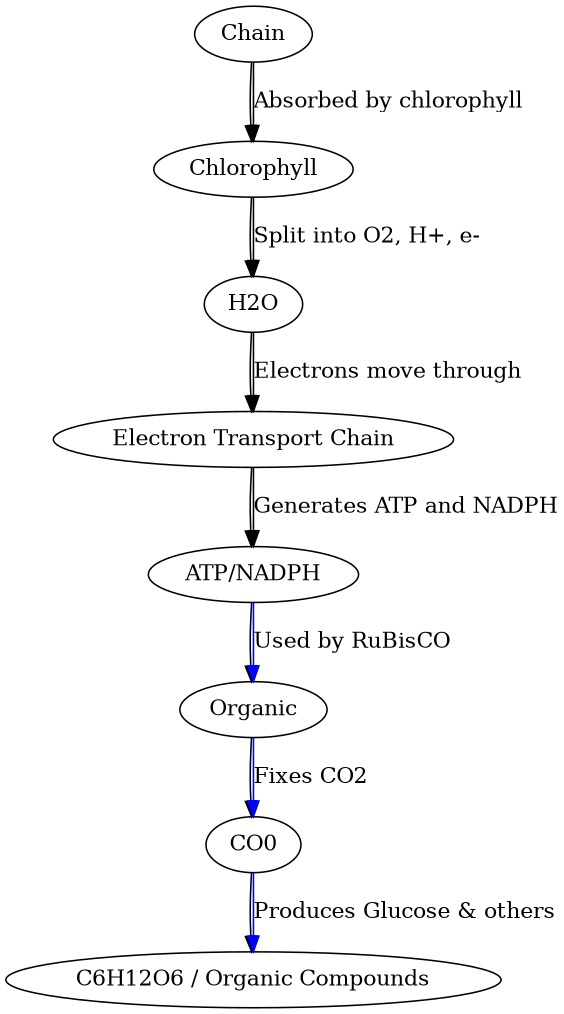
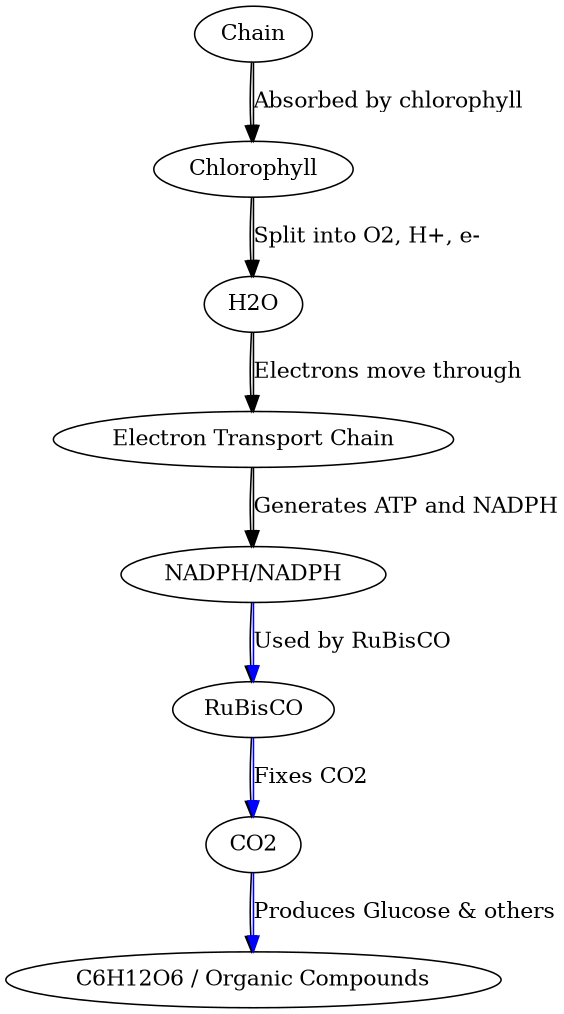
(253, 575) -> (253, 575)
(253, 710) -> (253, 710)
(253, 845) -> (253, 845)
